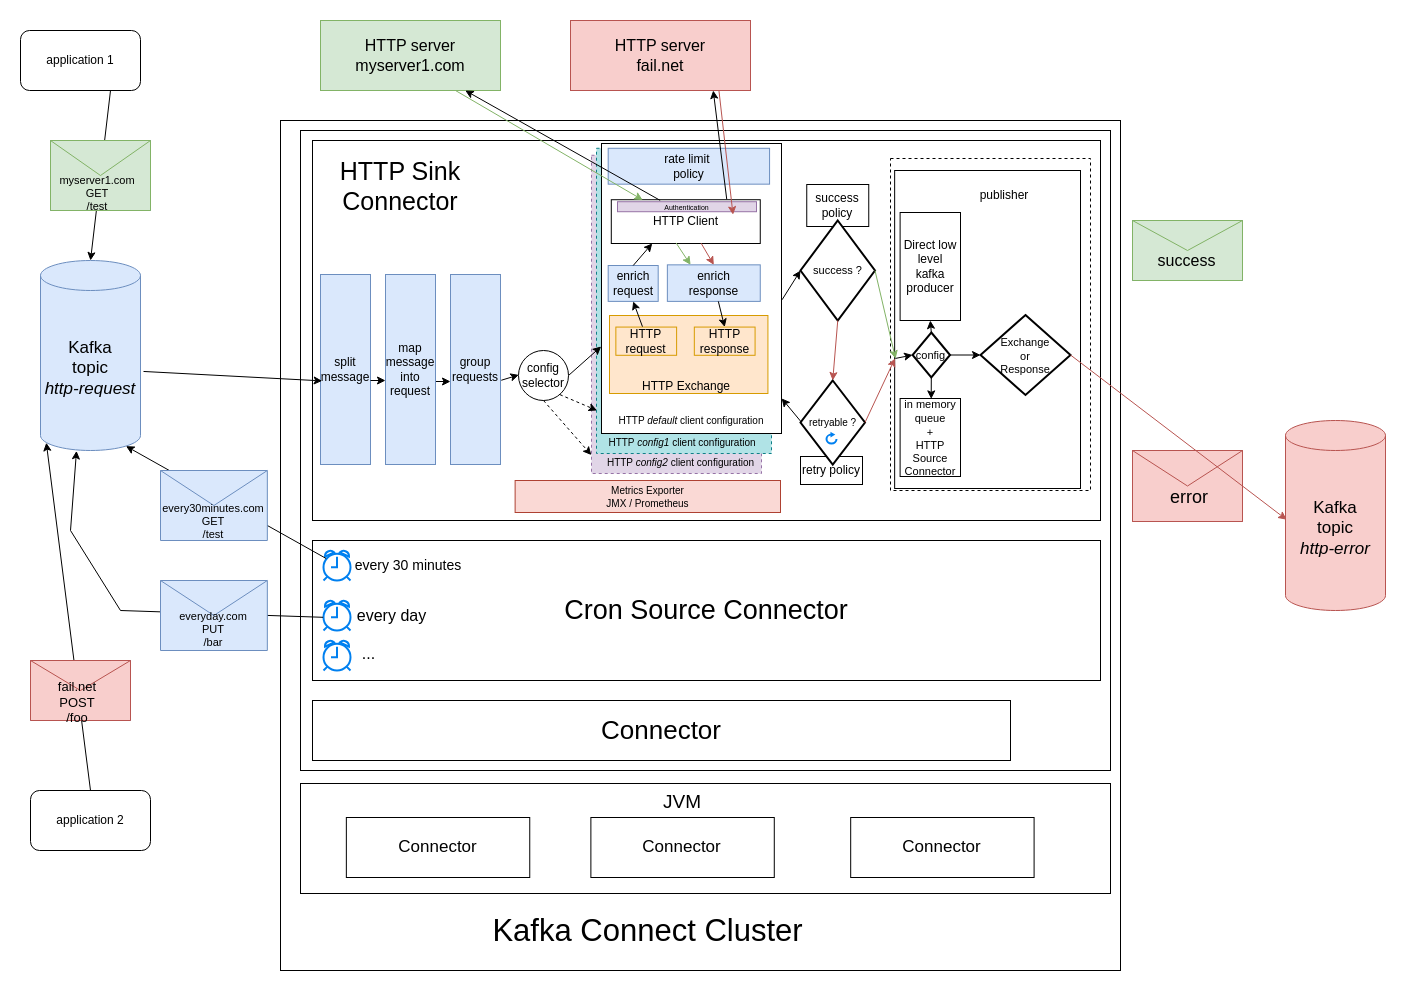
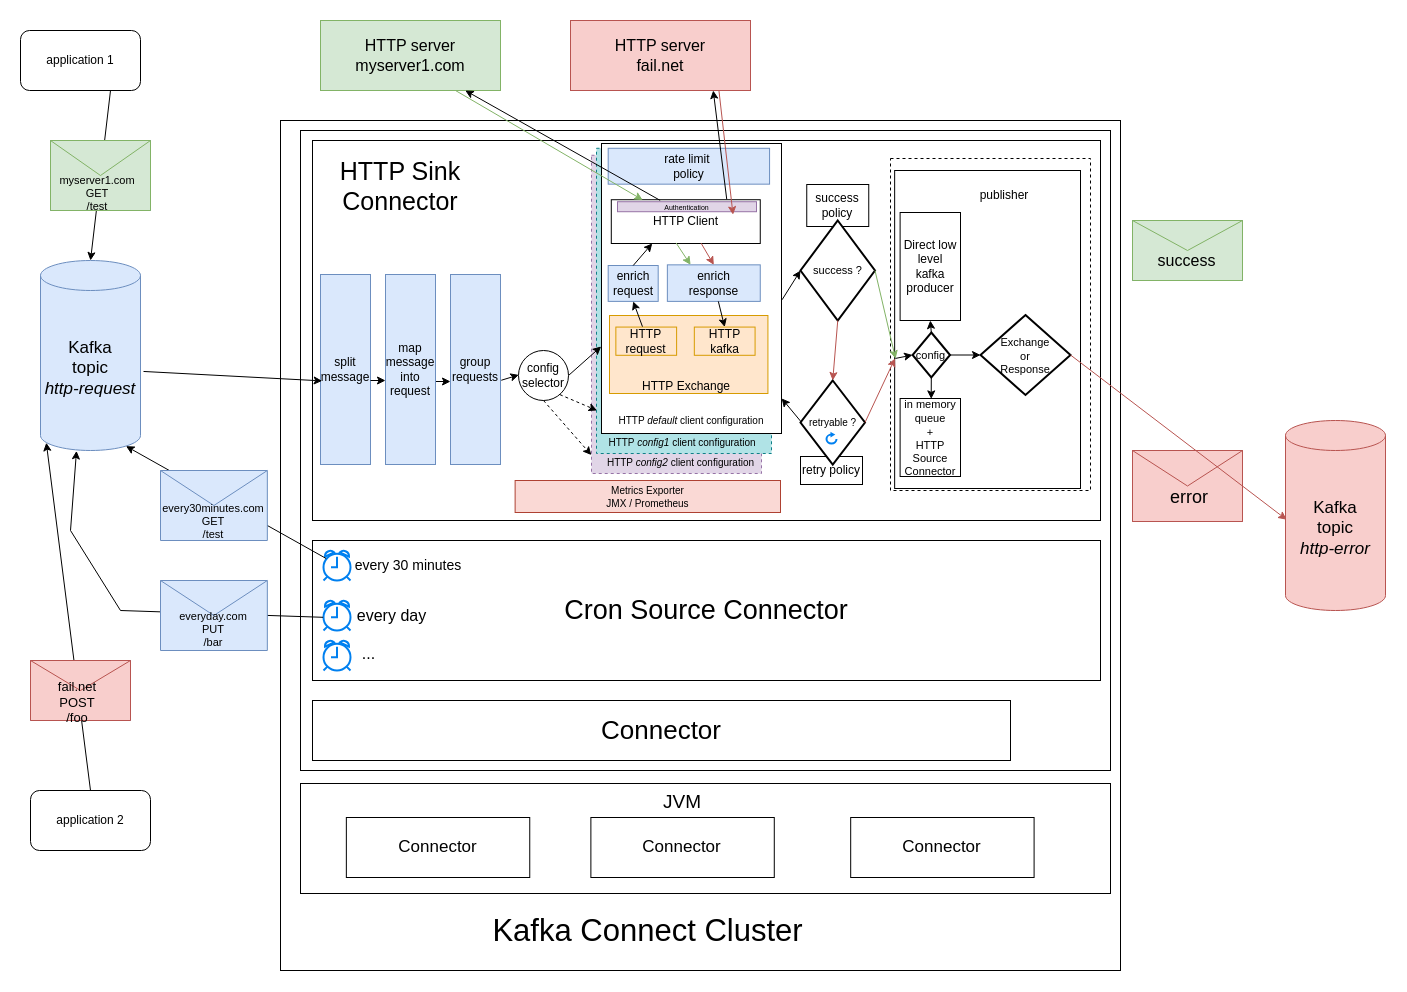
(725, 342) -> (725, 342)
